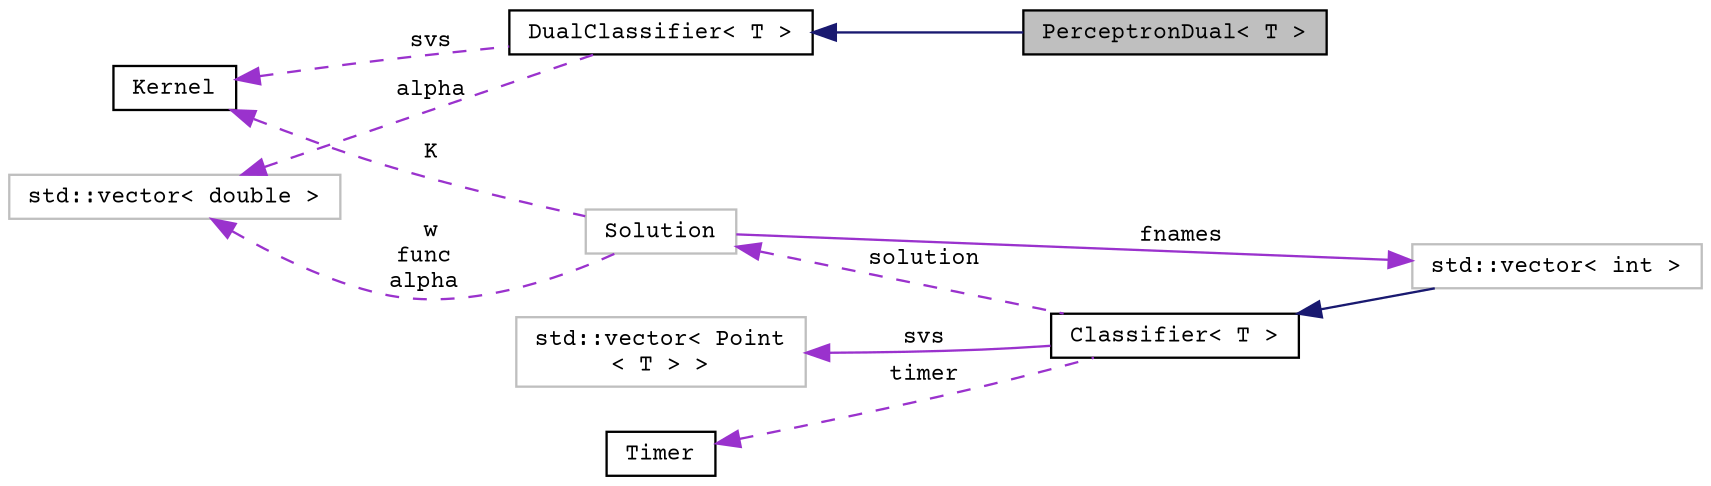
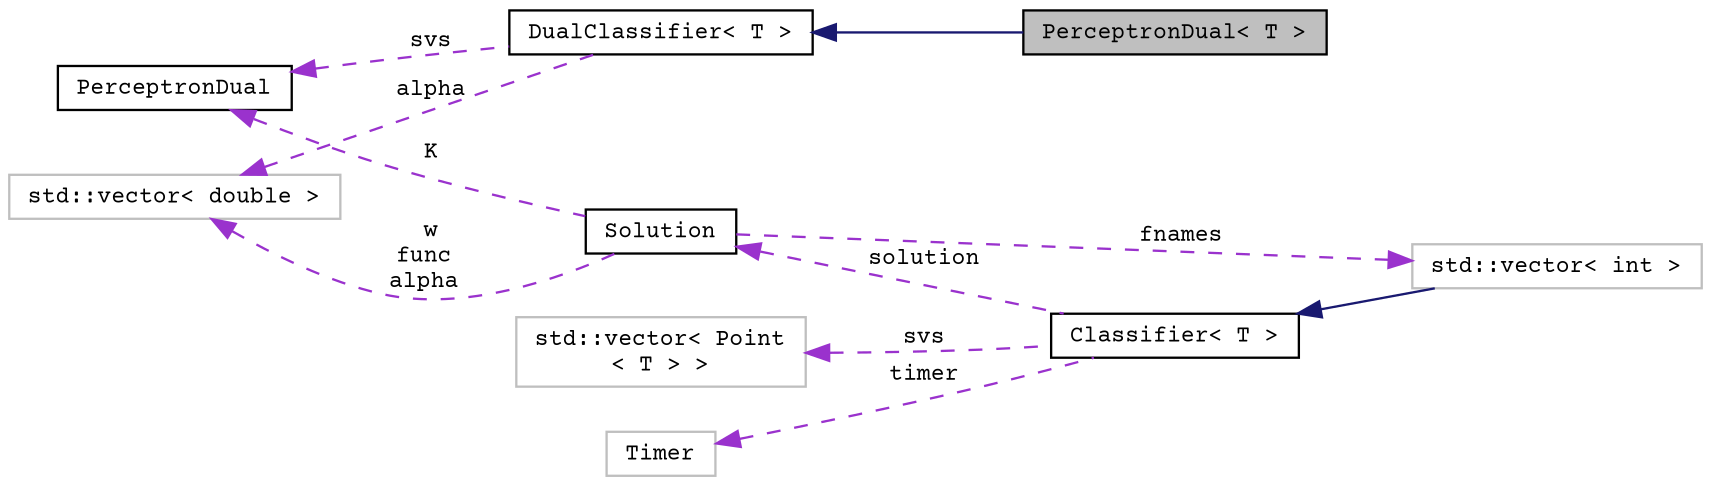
(175, 88) -> (175, 88)
(661, 232) -> (661, 232)
(1062, 247) -> (1062, 247)
(940, 351) -> (940, 351)
(661, 454) -> (661, 454)
